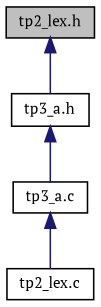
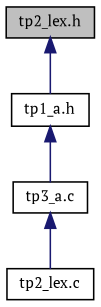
(50, 110) -> (50, 110)
